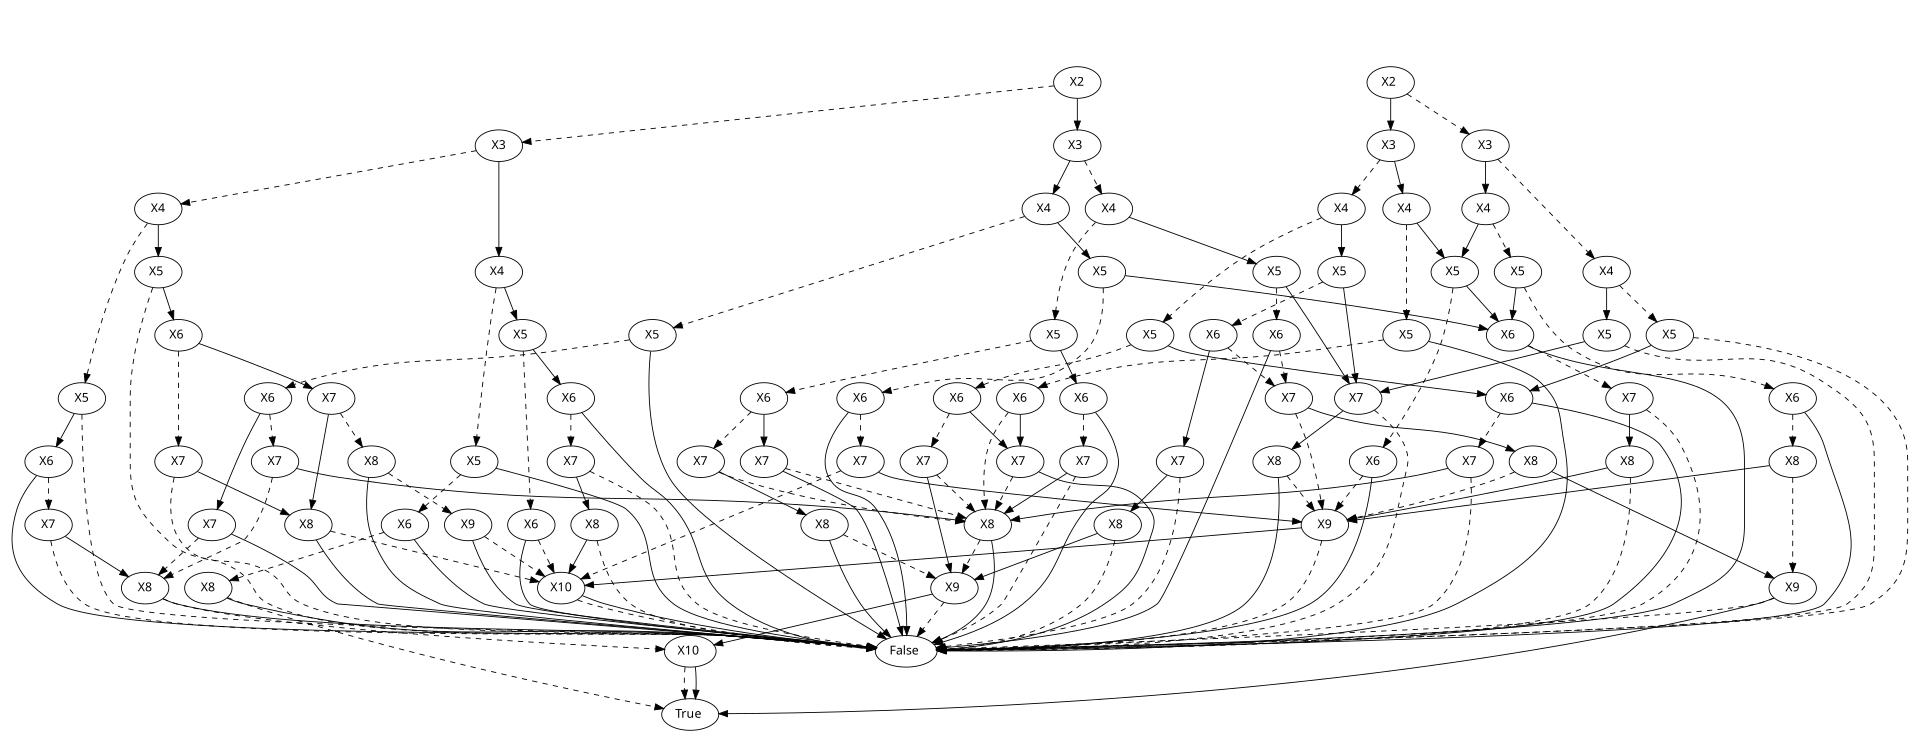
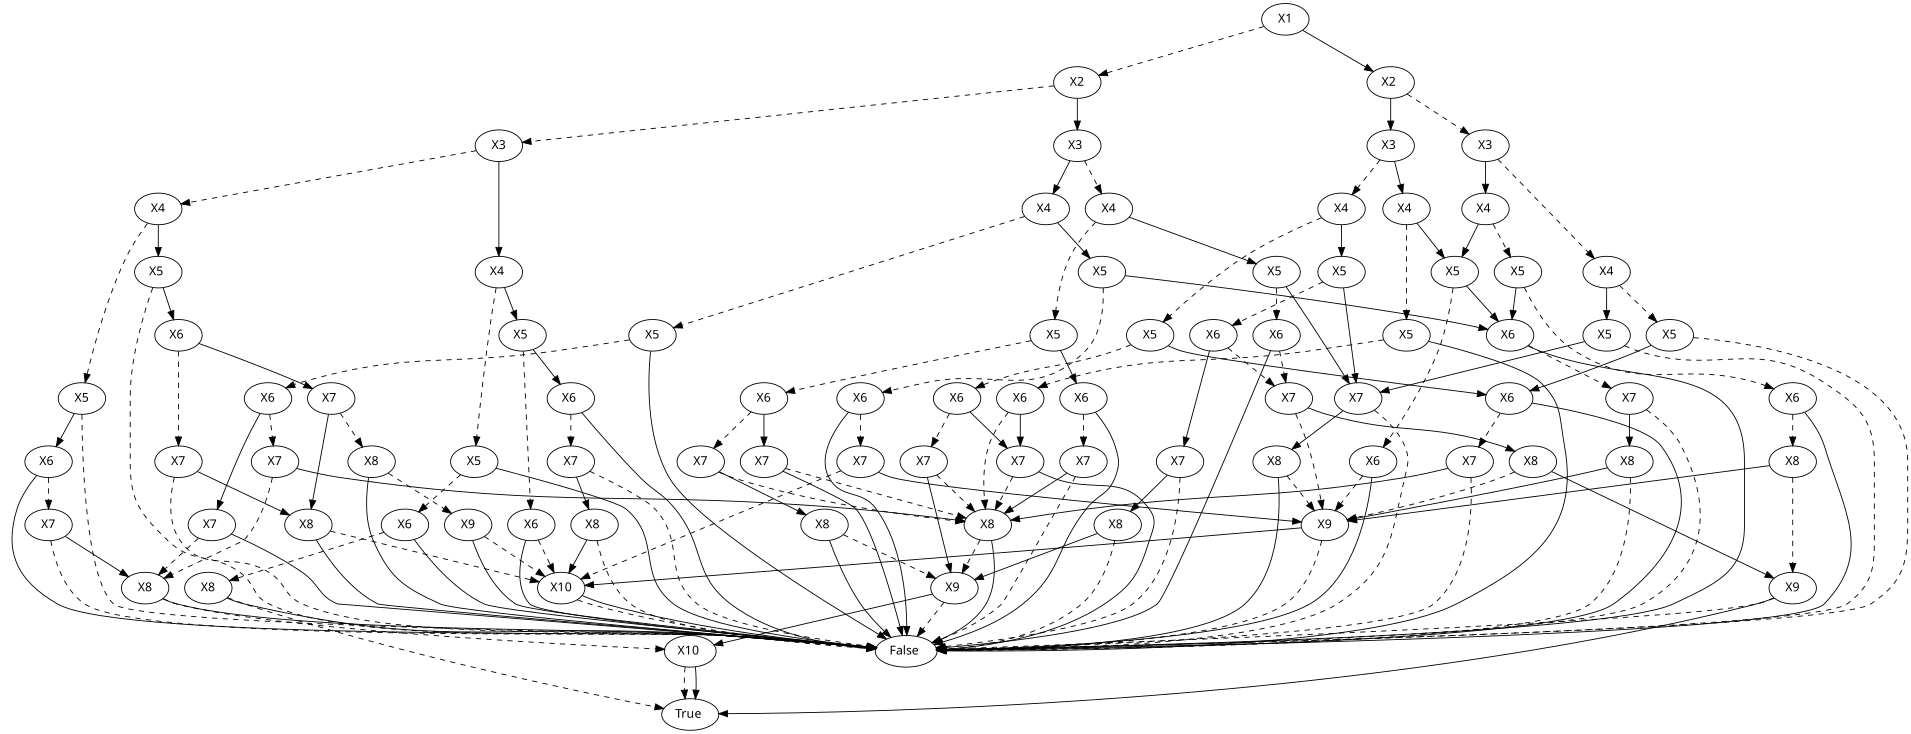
none -> (1285, 19)
